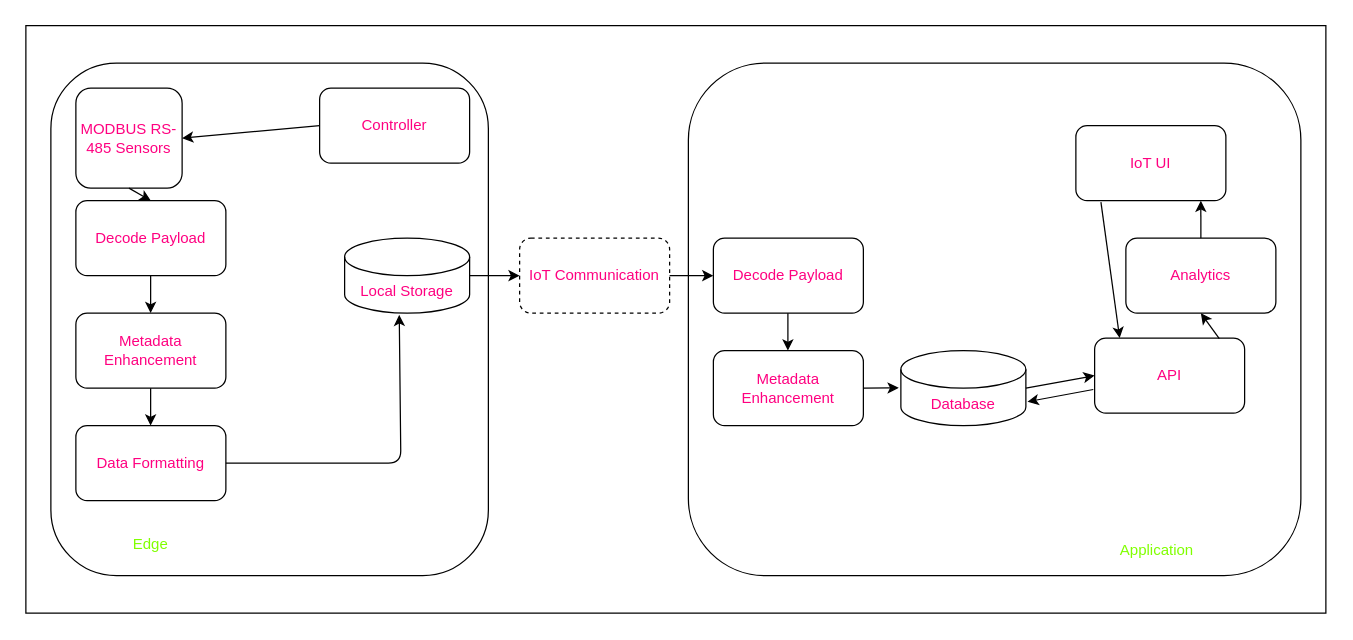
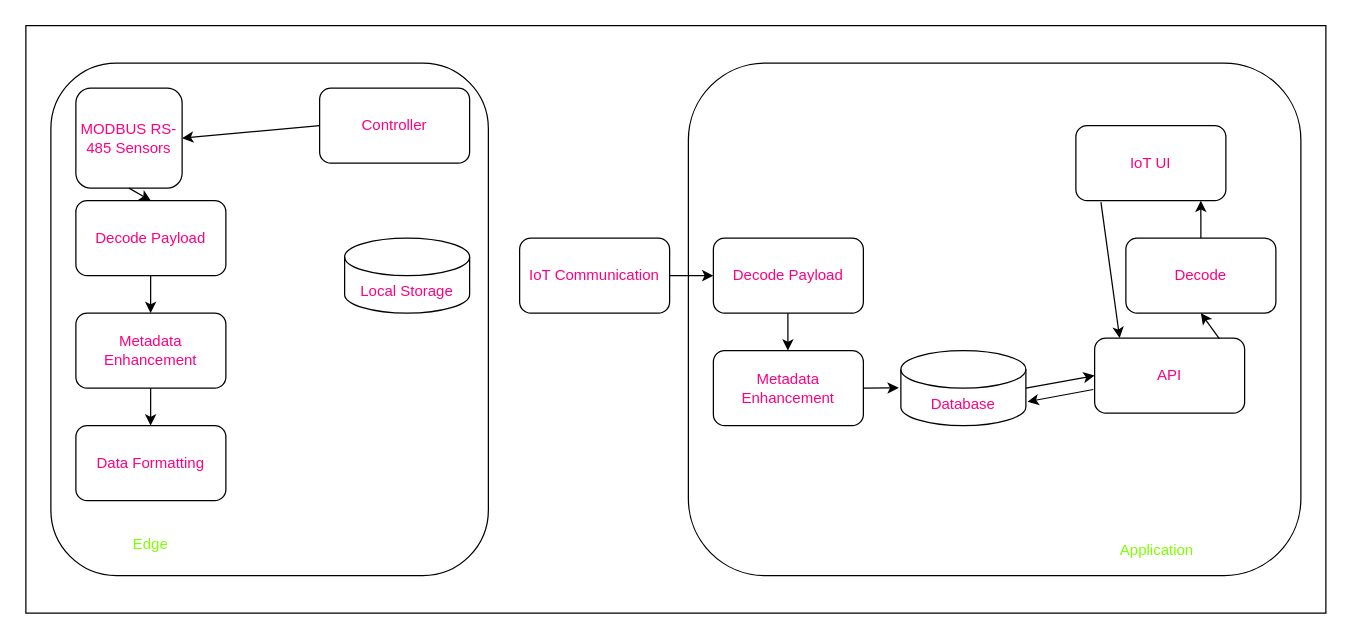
(491, 276) -> none
(594, 276) -> (594, 276)
(1201, 276) -> (1201, 276)
(377, 463) -> none
